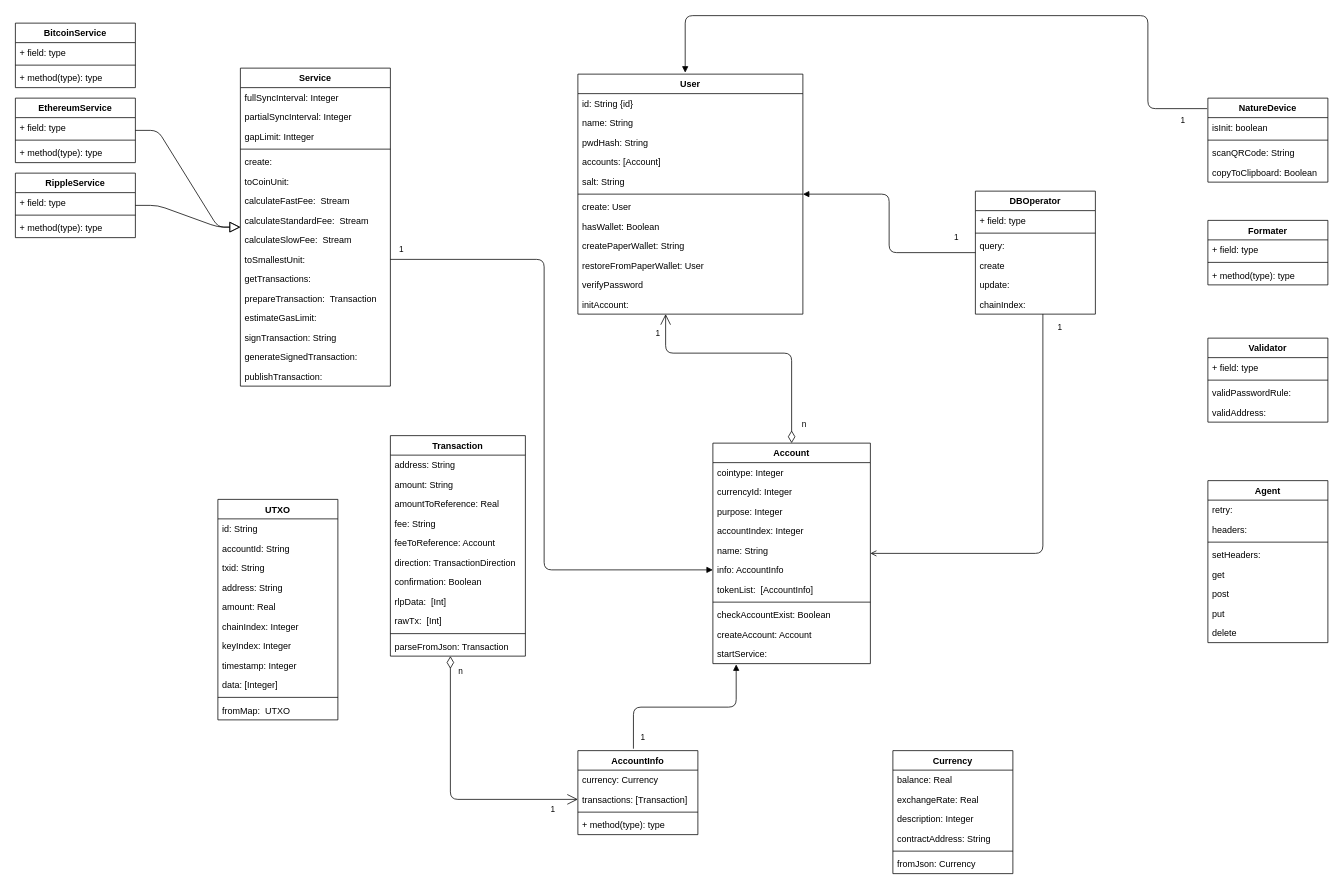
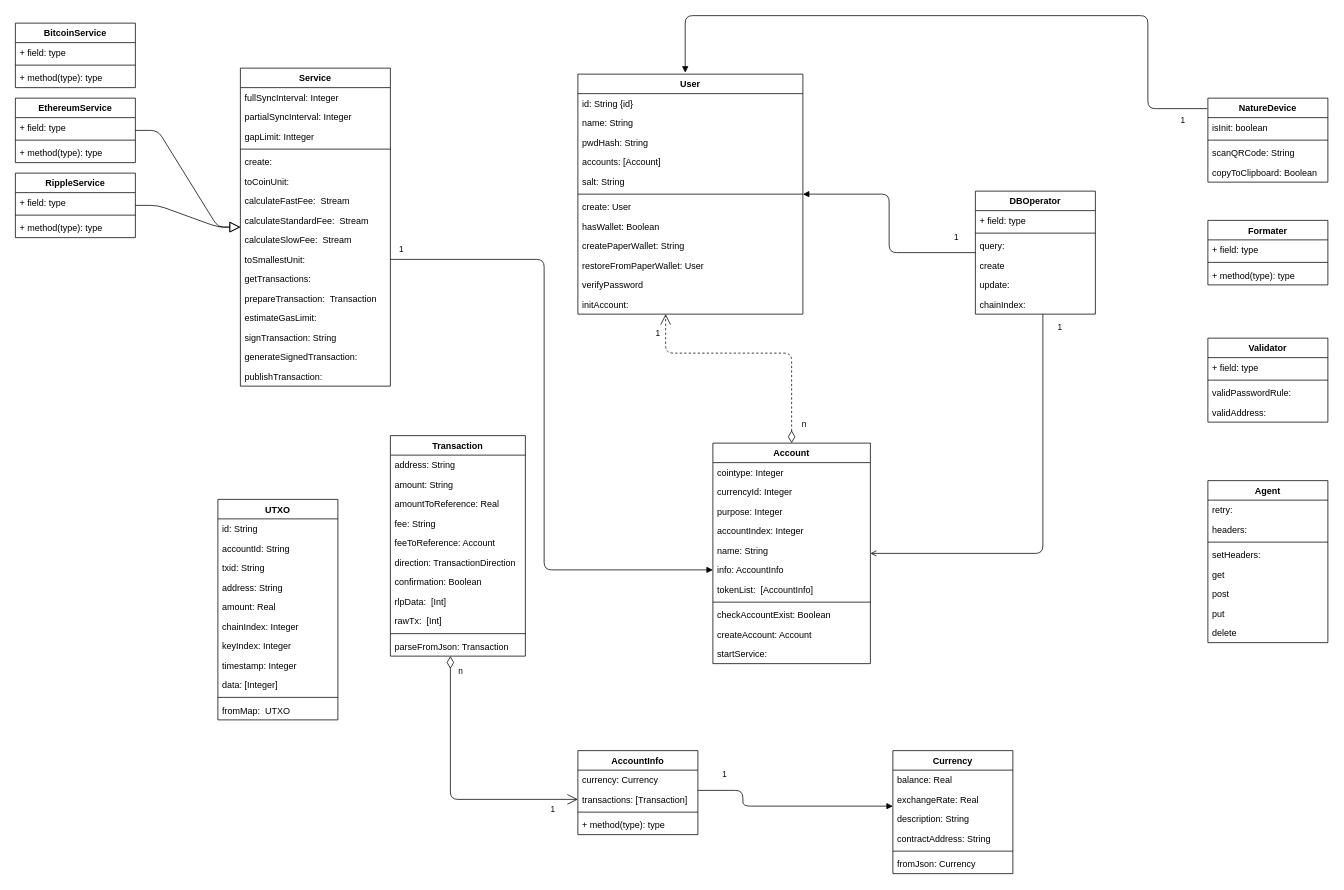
(749, 353) -> (749, 353)
(633, 726) -> none
none -> (728, 790)
(943, 819) -> (939, 819)
